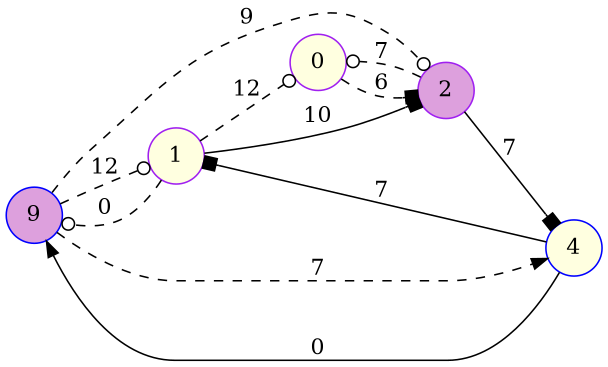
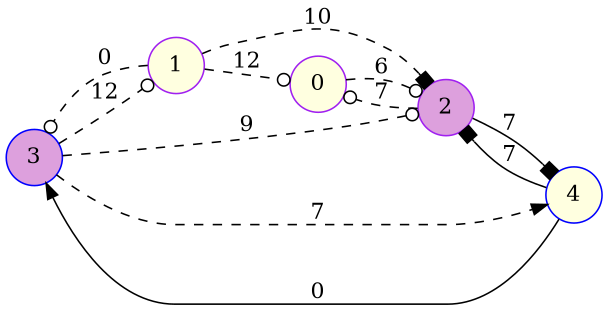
(370, 94) -> (379, 79)
(307, 137) -> (315, 29)
(383, 204) -> (507, 170)
(34, 215) -> (34, 158)
